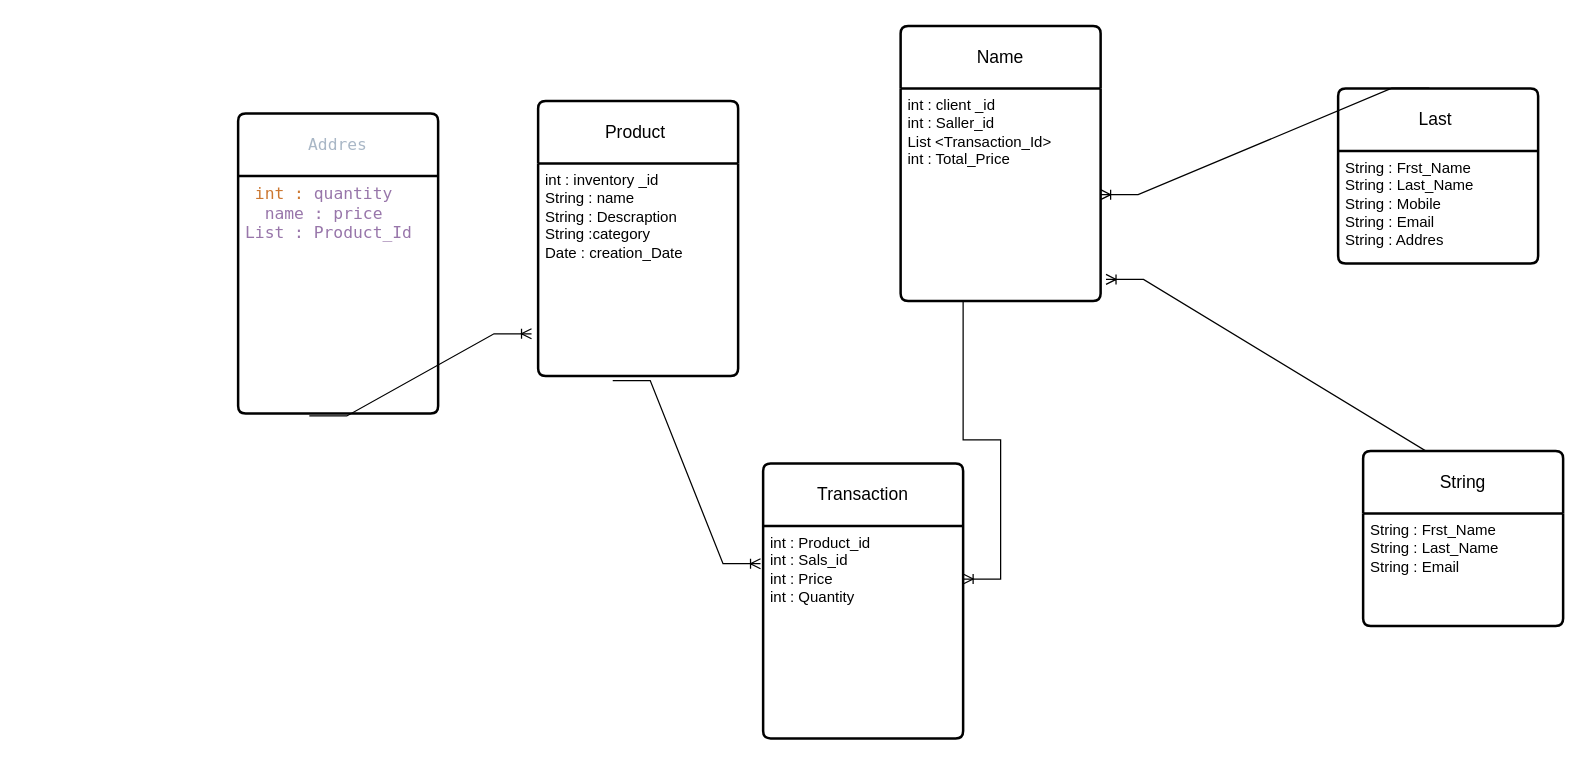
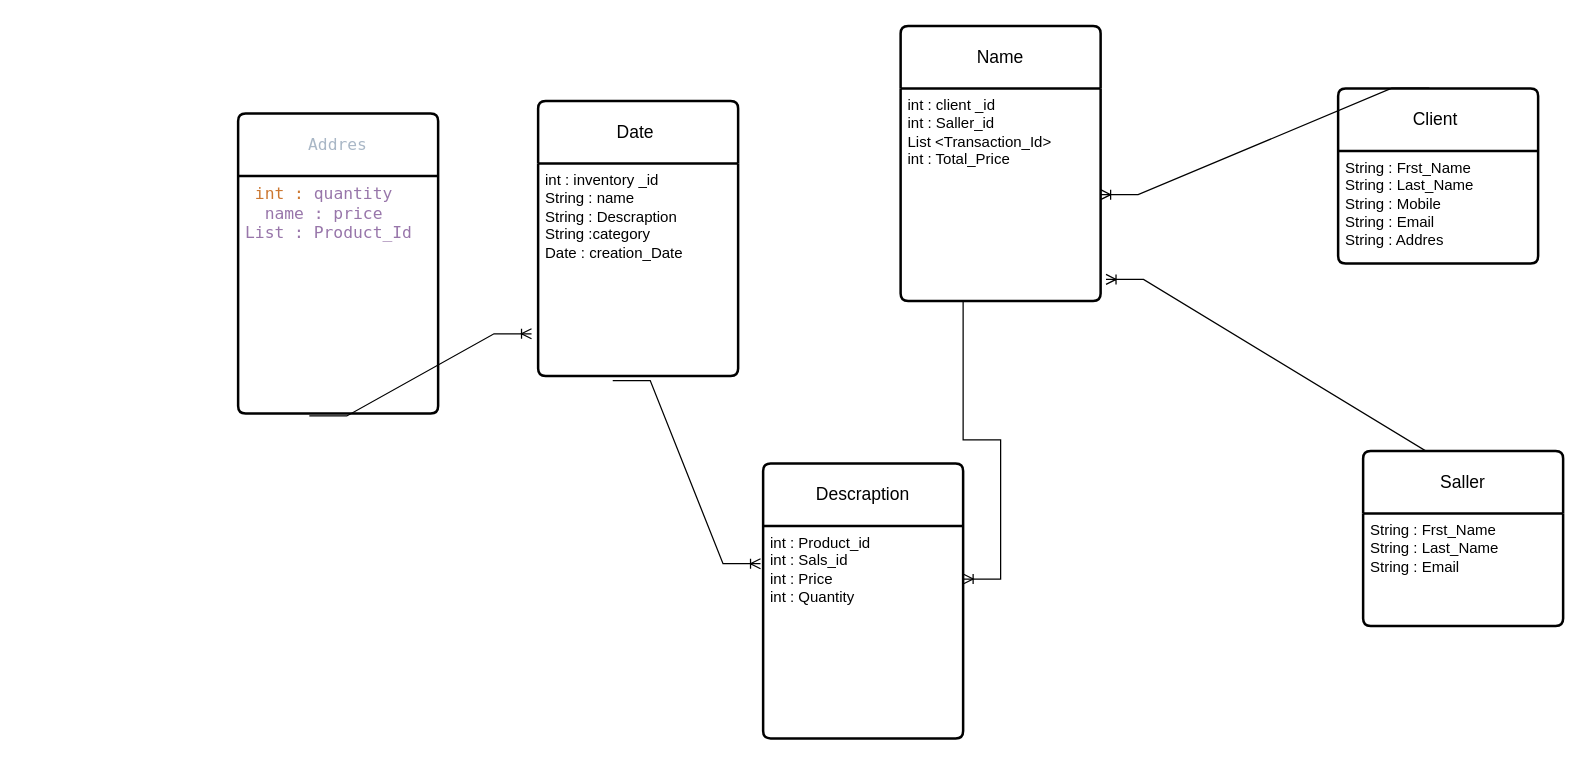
(1438, 119) -> (1438, 119)
(638, 132) -> (638, 132)
(1463, 482) -> (1463, 482)
(863, 494) -> (863, 494)
